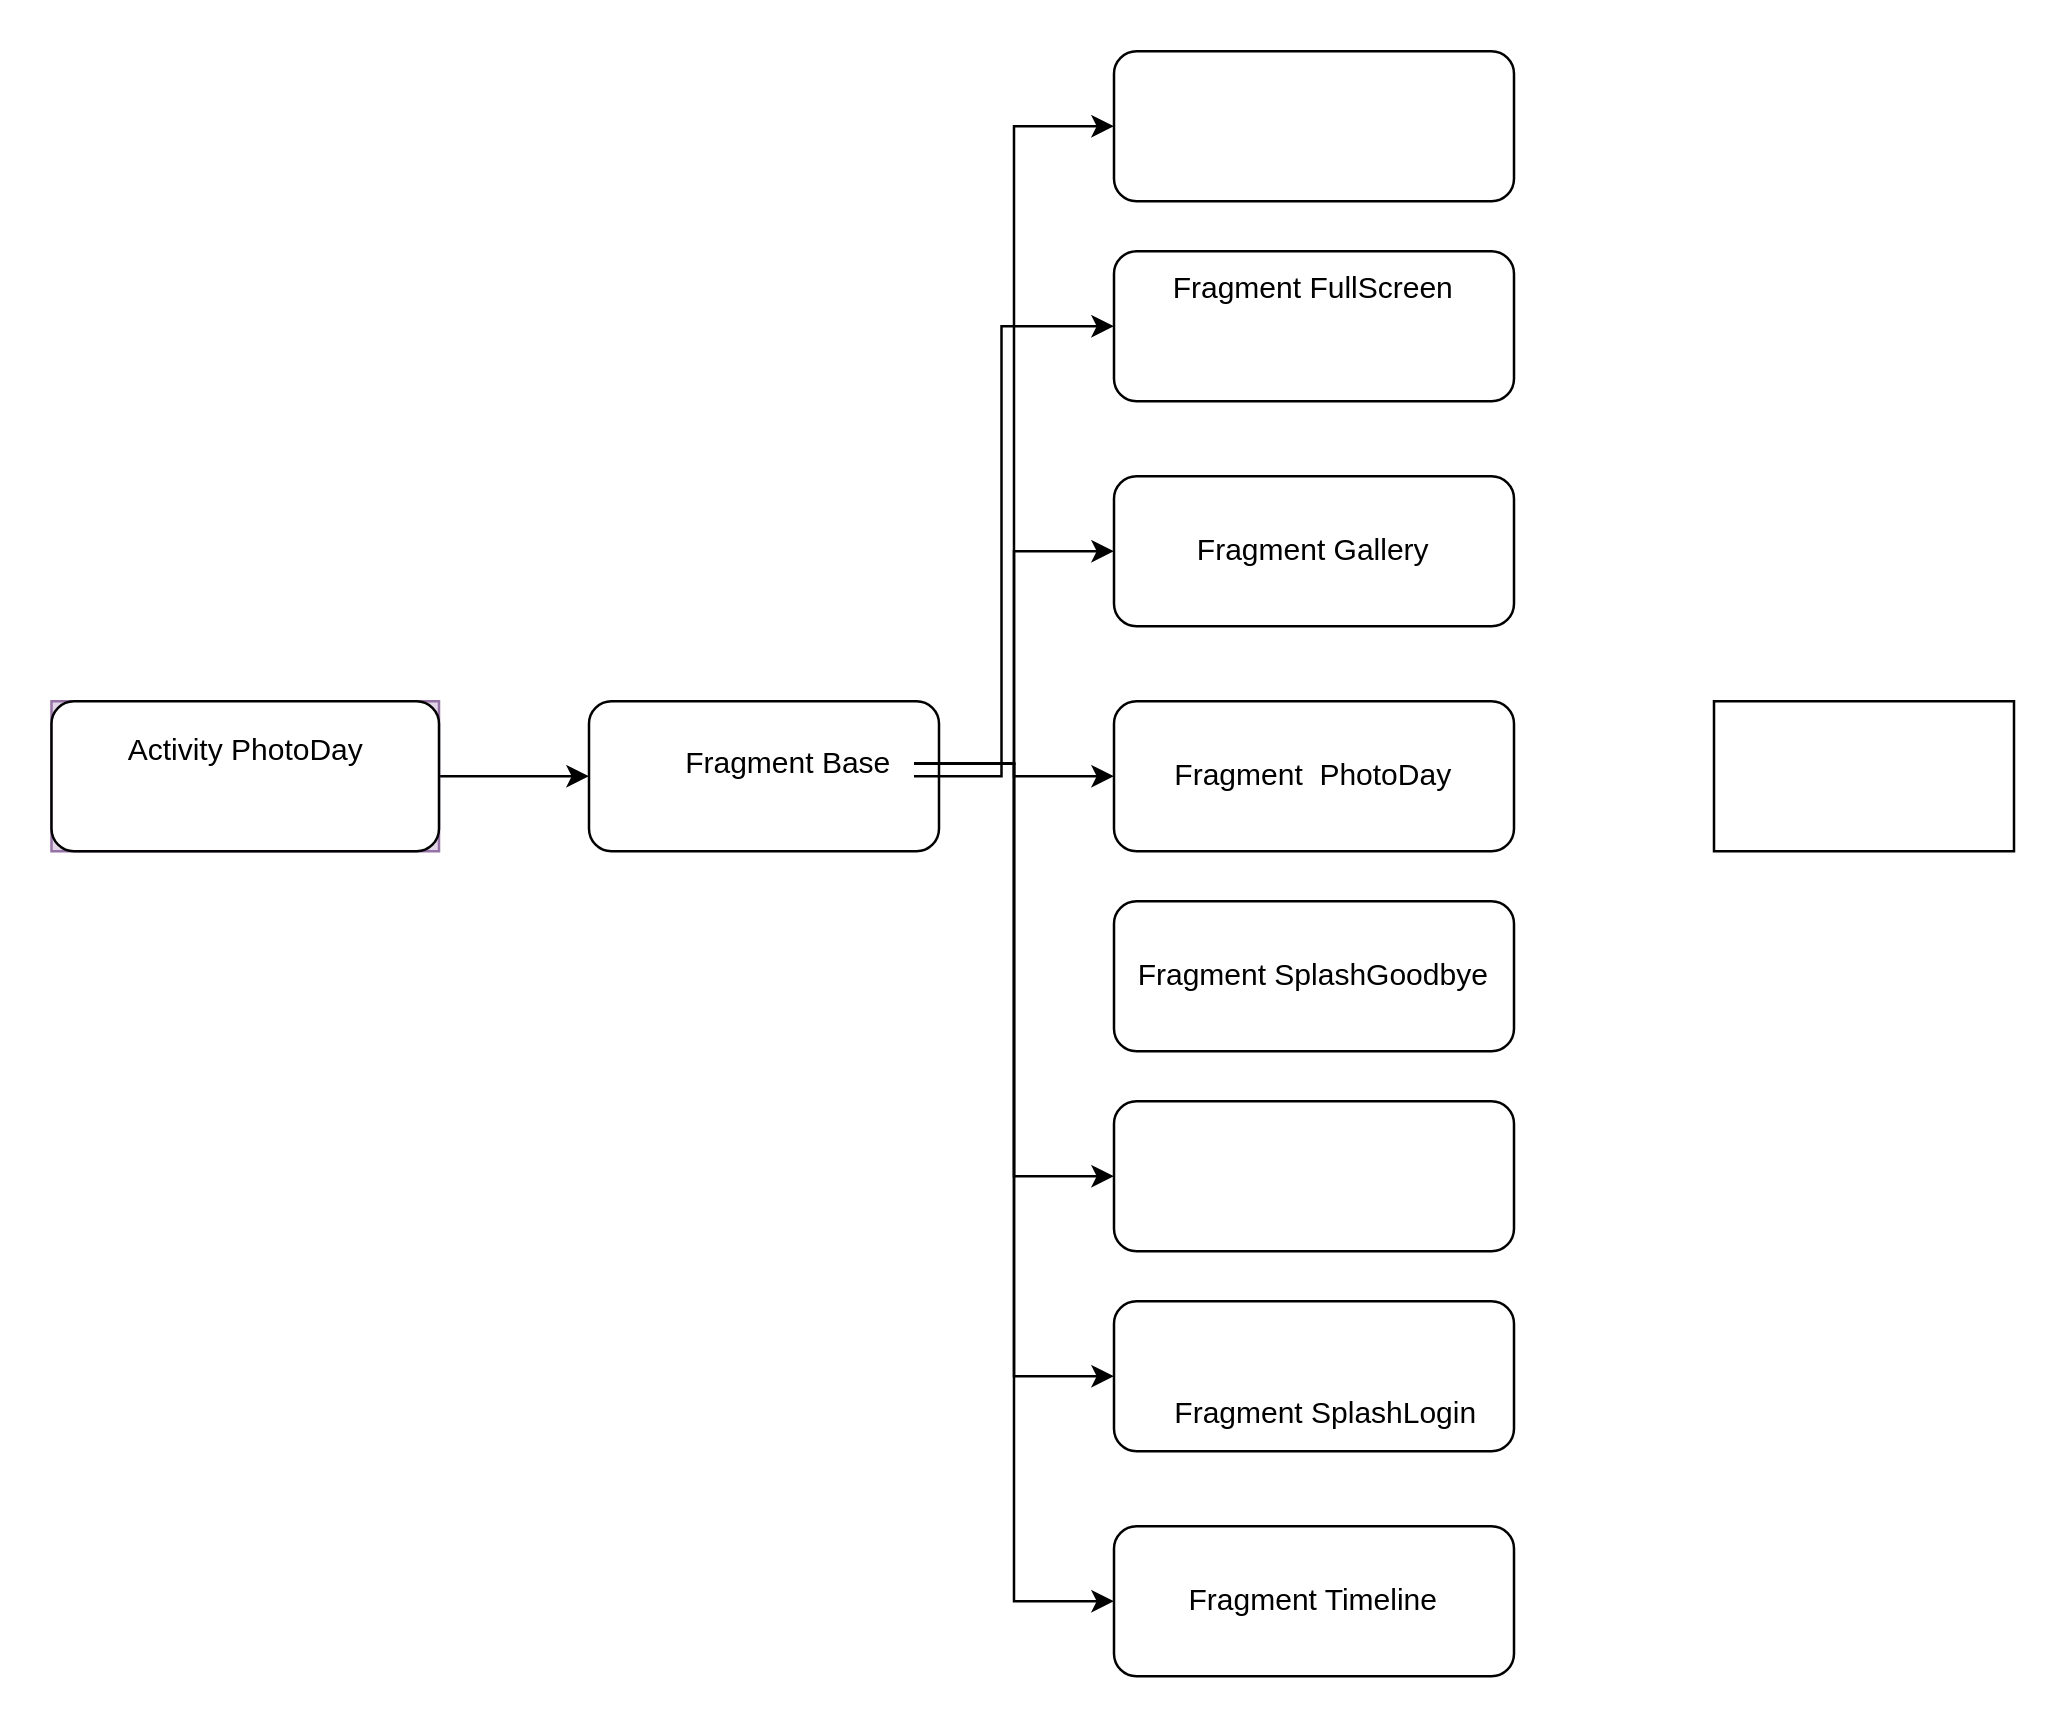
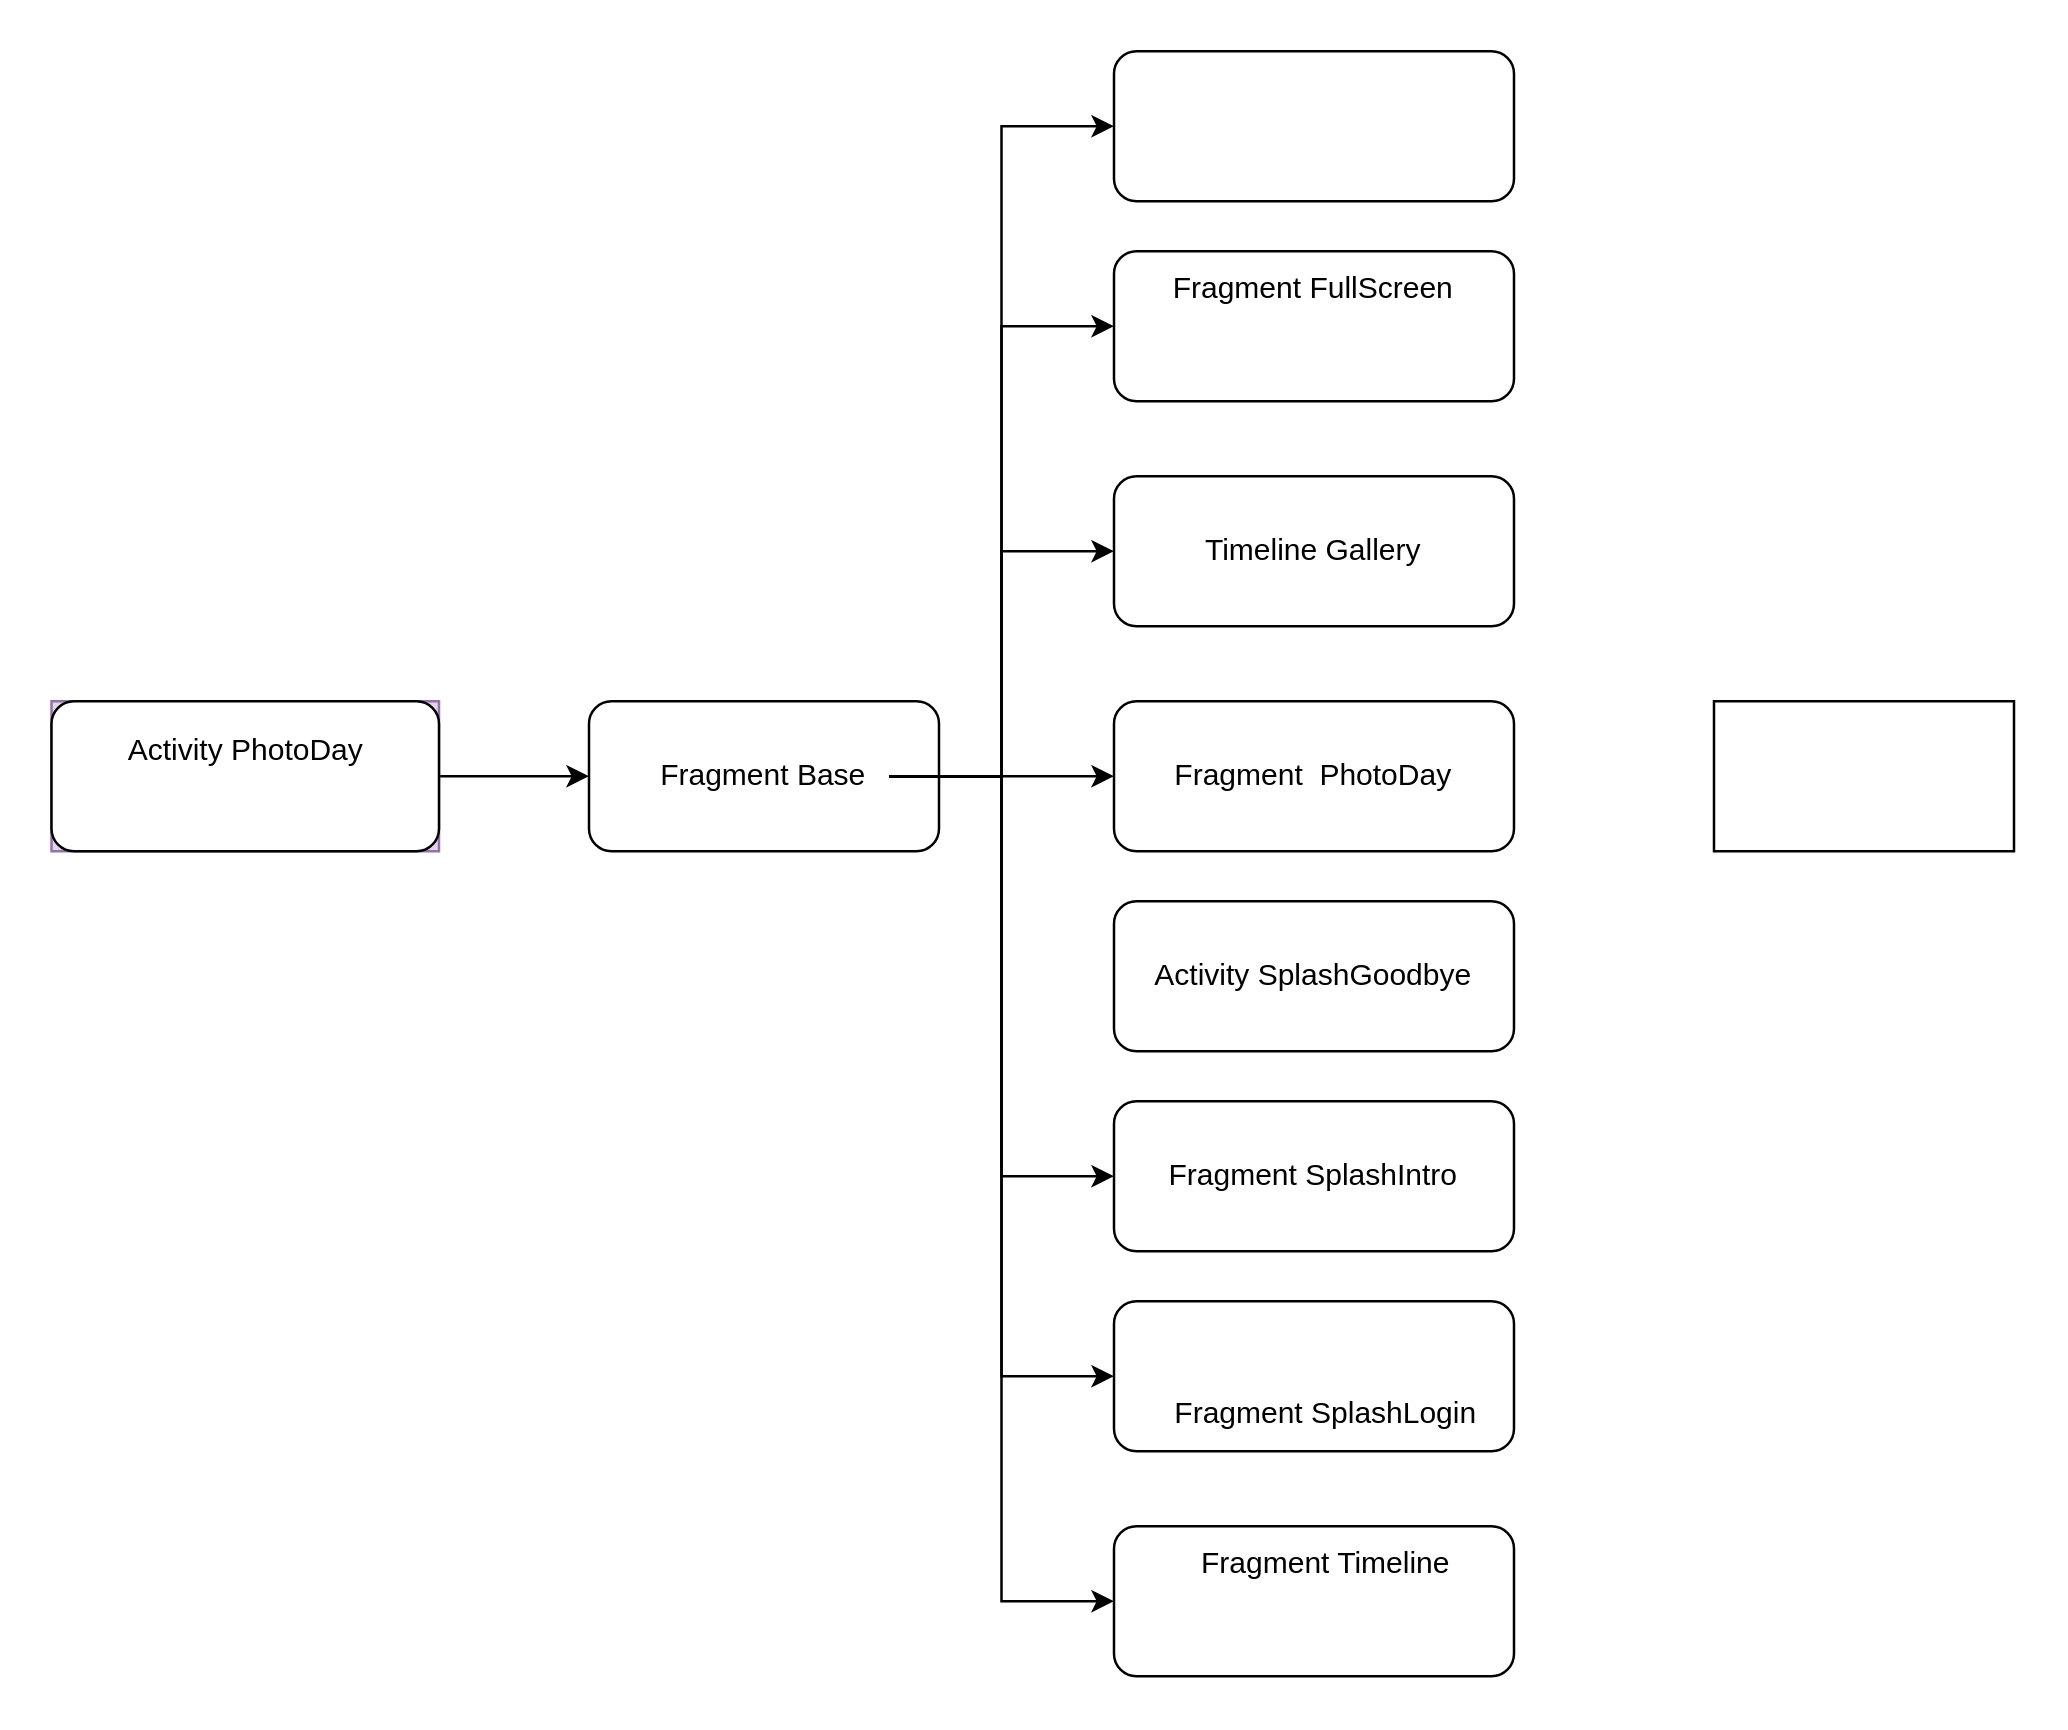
(1314, 551) -> (1314, 551)
(789, 764) -> (764, 776)
(1314, 976) -> (1314, 976)
none -> (1314, 1176)
(1314, 1601) -> (1326, 1564)
